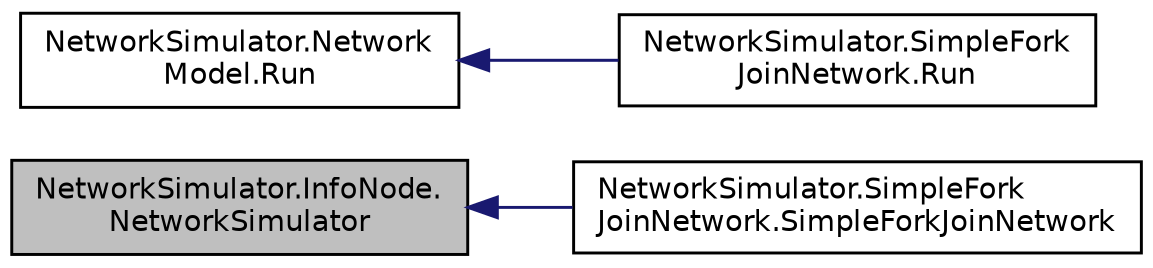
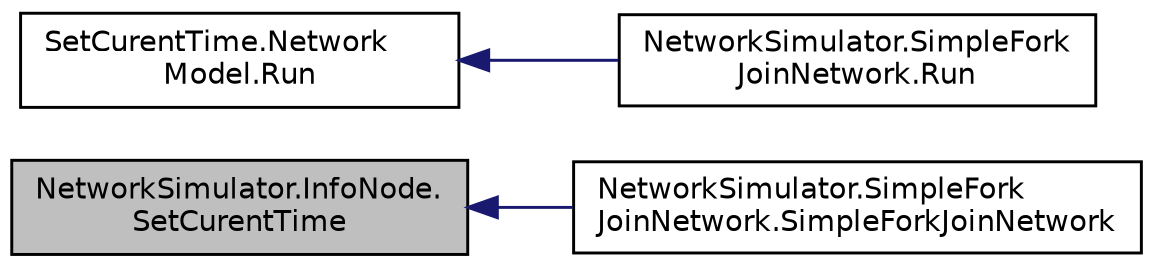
(240, 60) -> (240, 60)
(240, 207) -> (240, 207)
